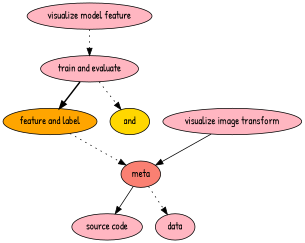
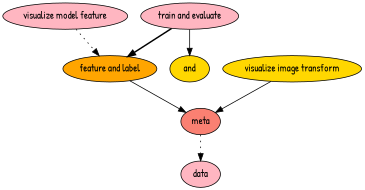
(90, 39) -> (85, 40)
(108, 93) -> (190, 39)
(232, 122) -> (292, 69)
(95, 147) -> (155, 95)
(107, 227) -> none
